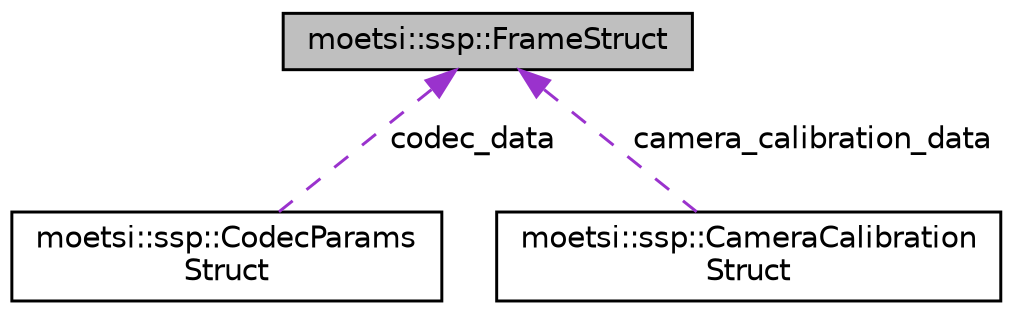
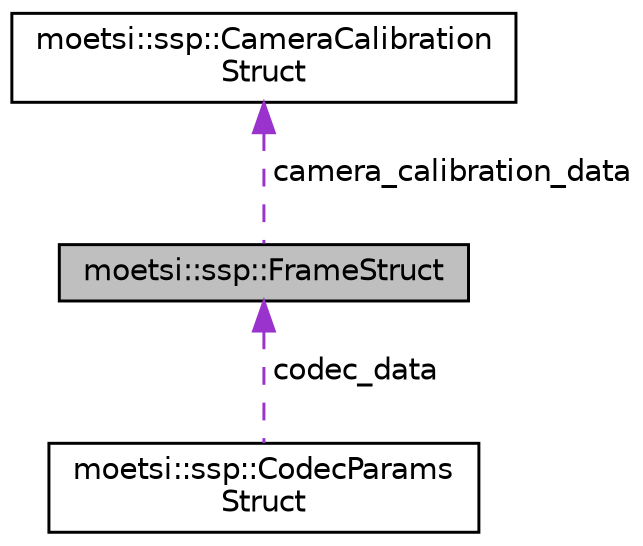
(620, 151) -> (264, 188)
